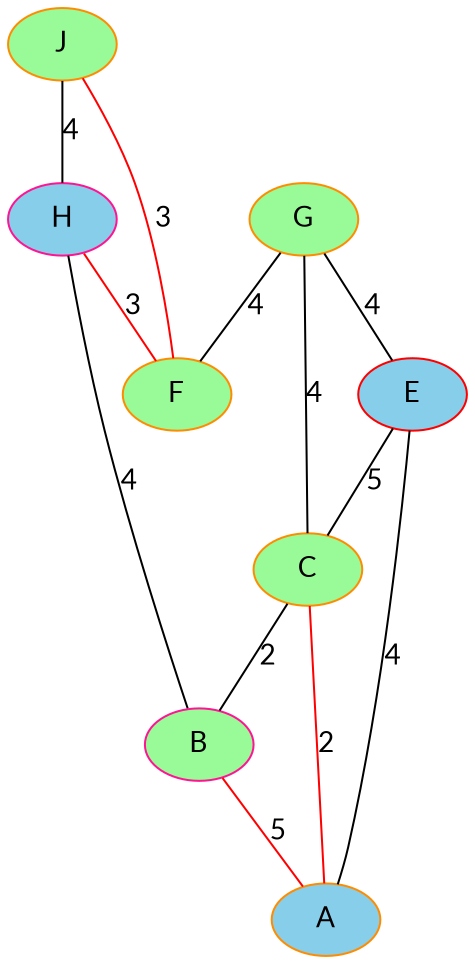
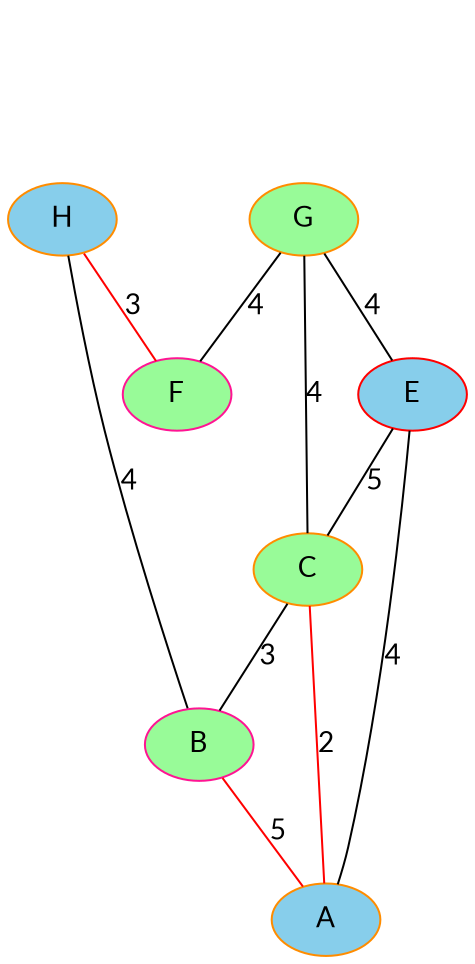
(62, 44) -> none
(62, 219) -> (62, 219)
(177, 394) -> (177, 394)
(269, 657) -> (269, 657)
